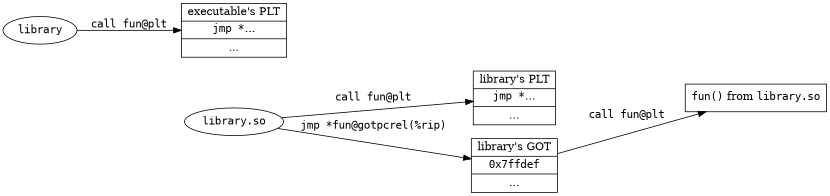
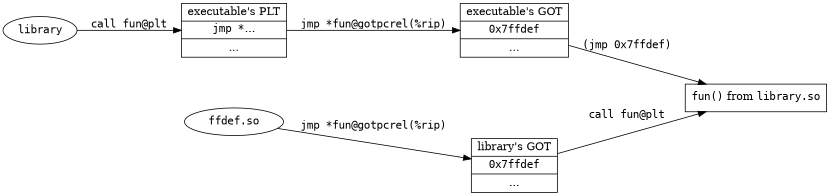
none -> (514, 30)
(514, 98) -> none
(234, 122) -> (234, 122)
